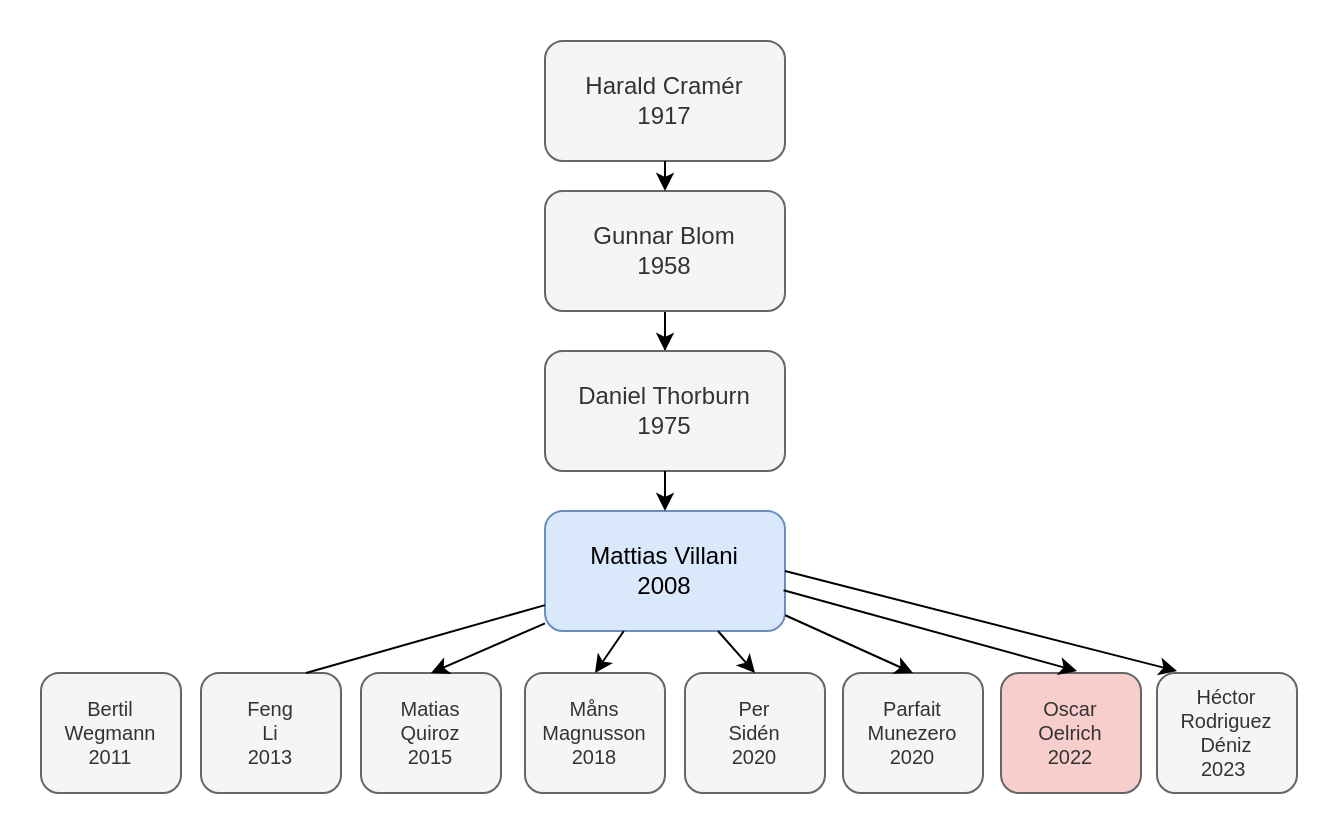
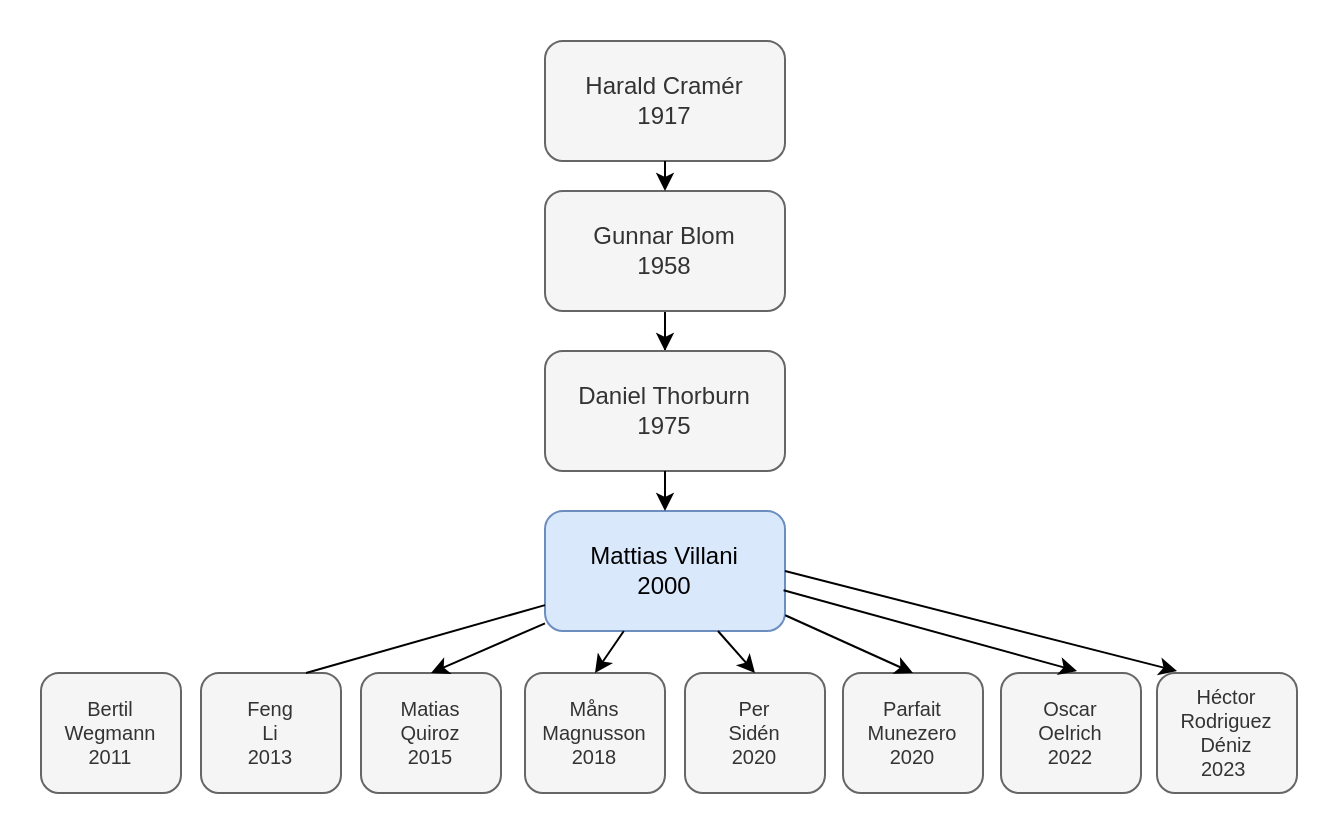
(665, 571) -> (665, 571)
(1071, 733) -> (1071, 733)
